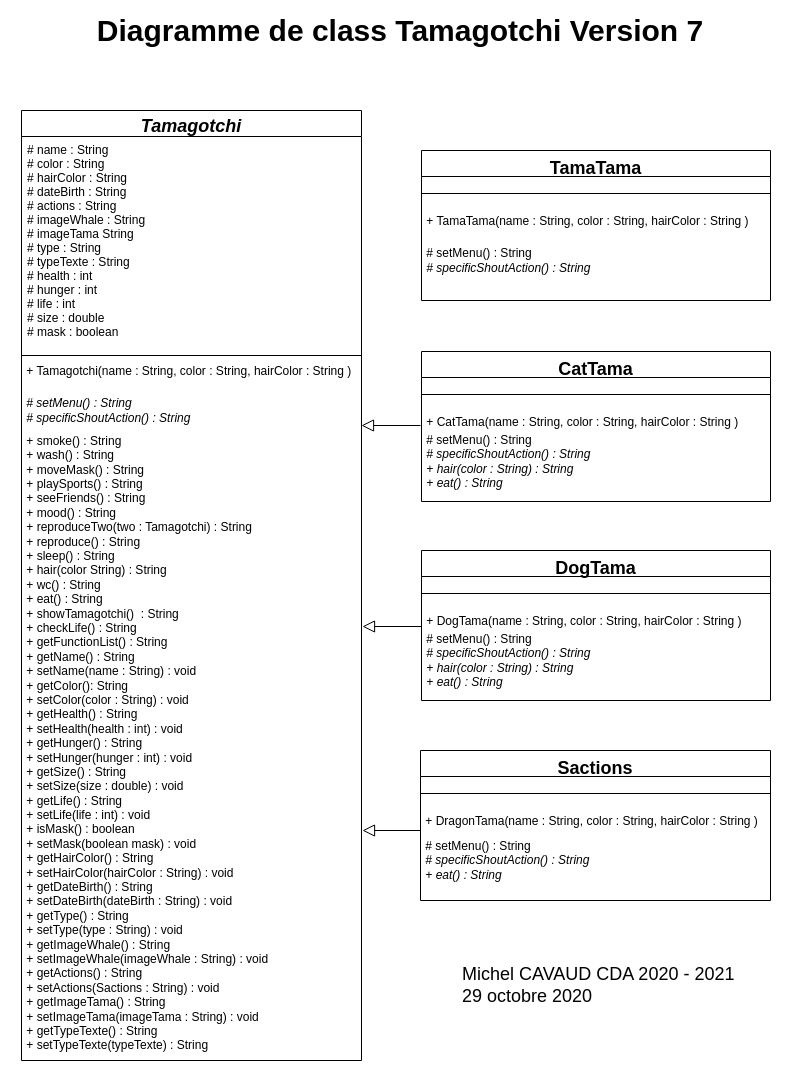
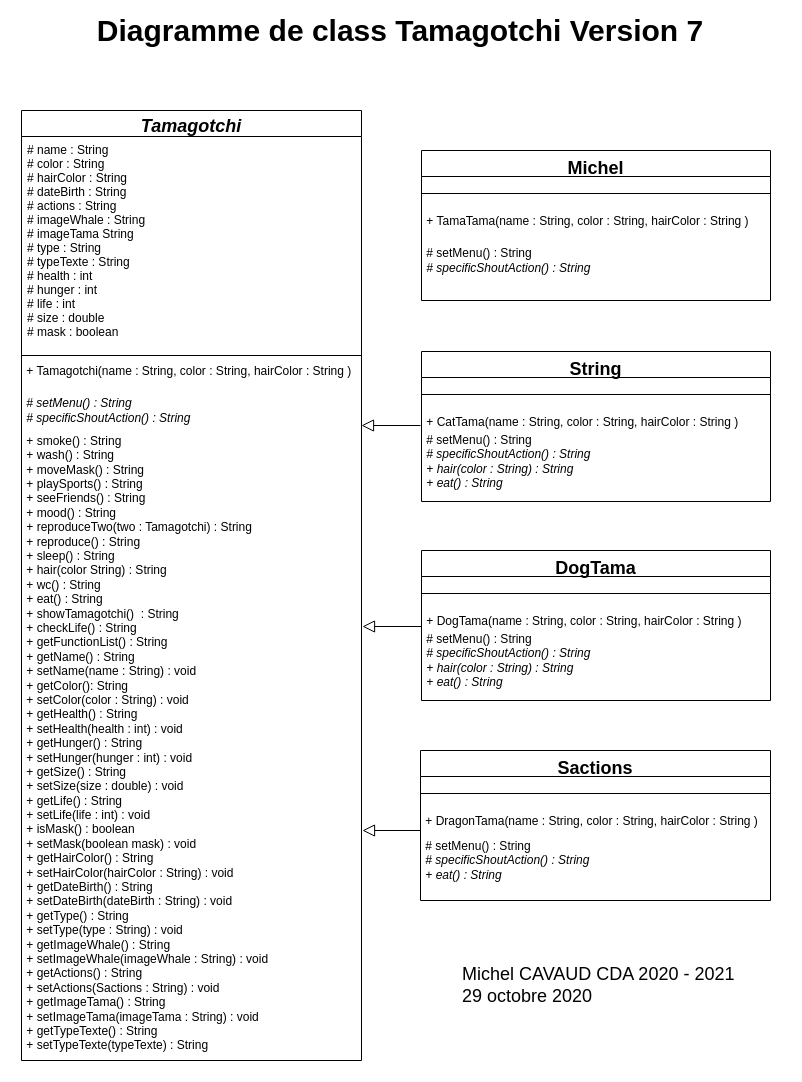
(596, 168) -> (596, 168)
(596, 369) -> (596, 369)
